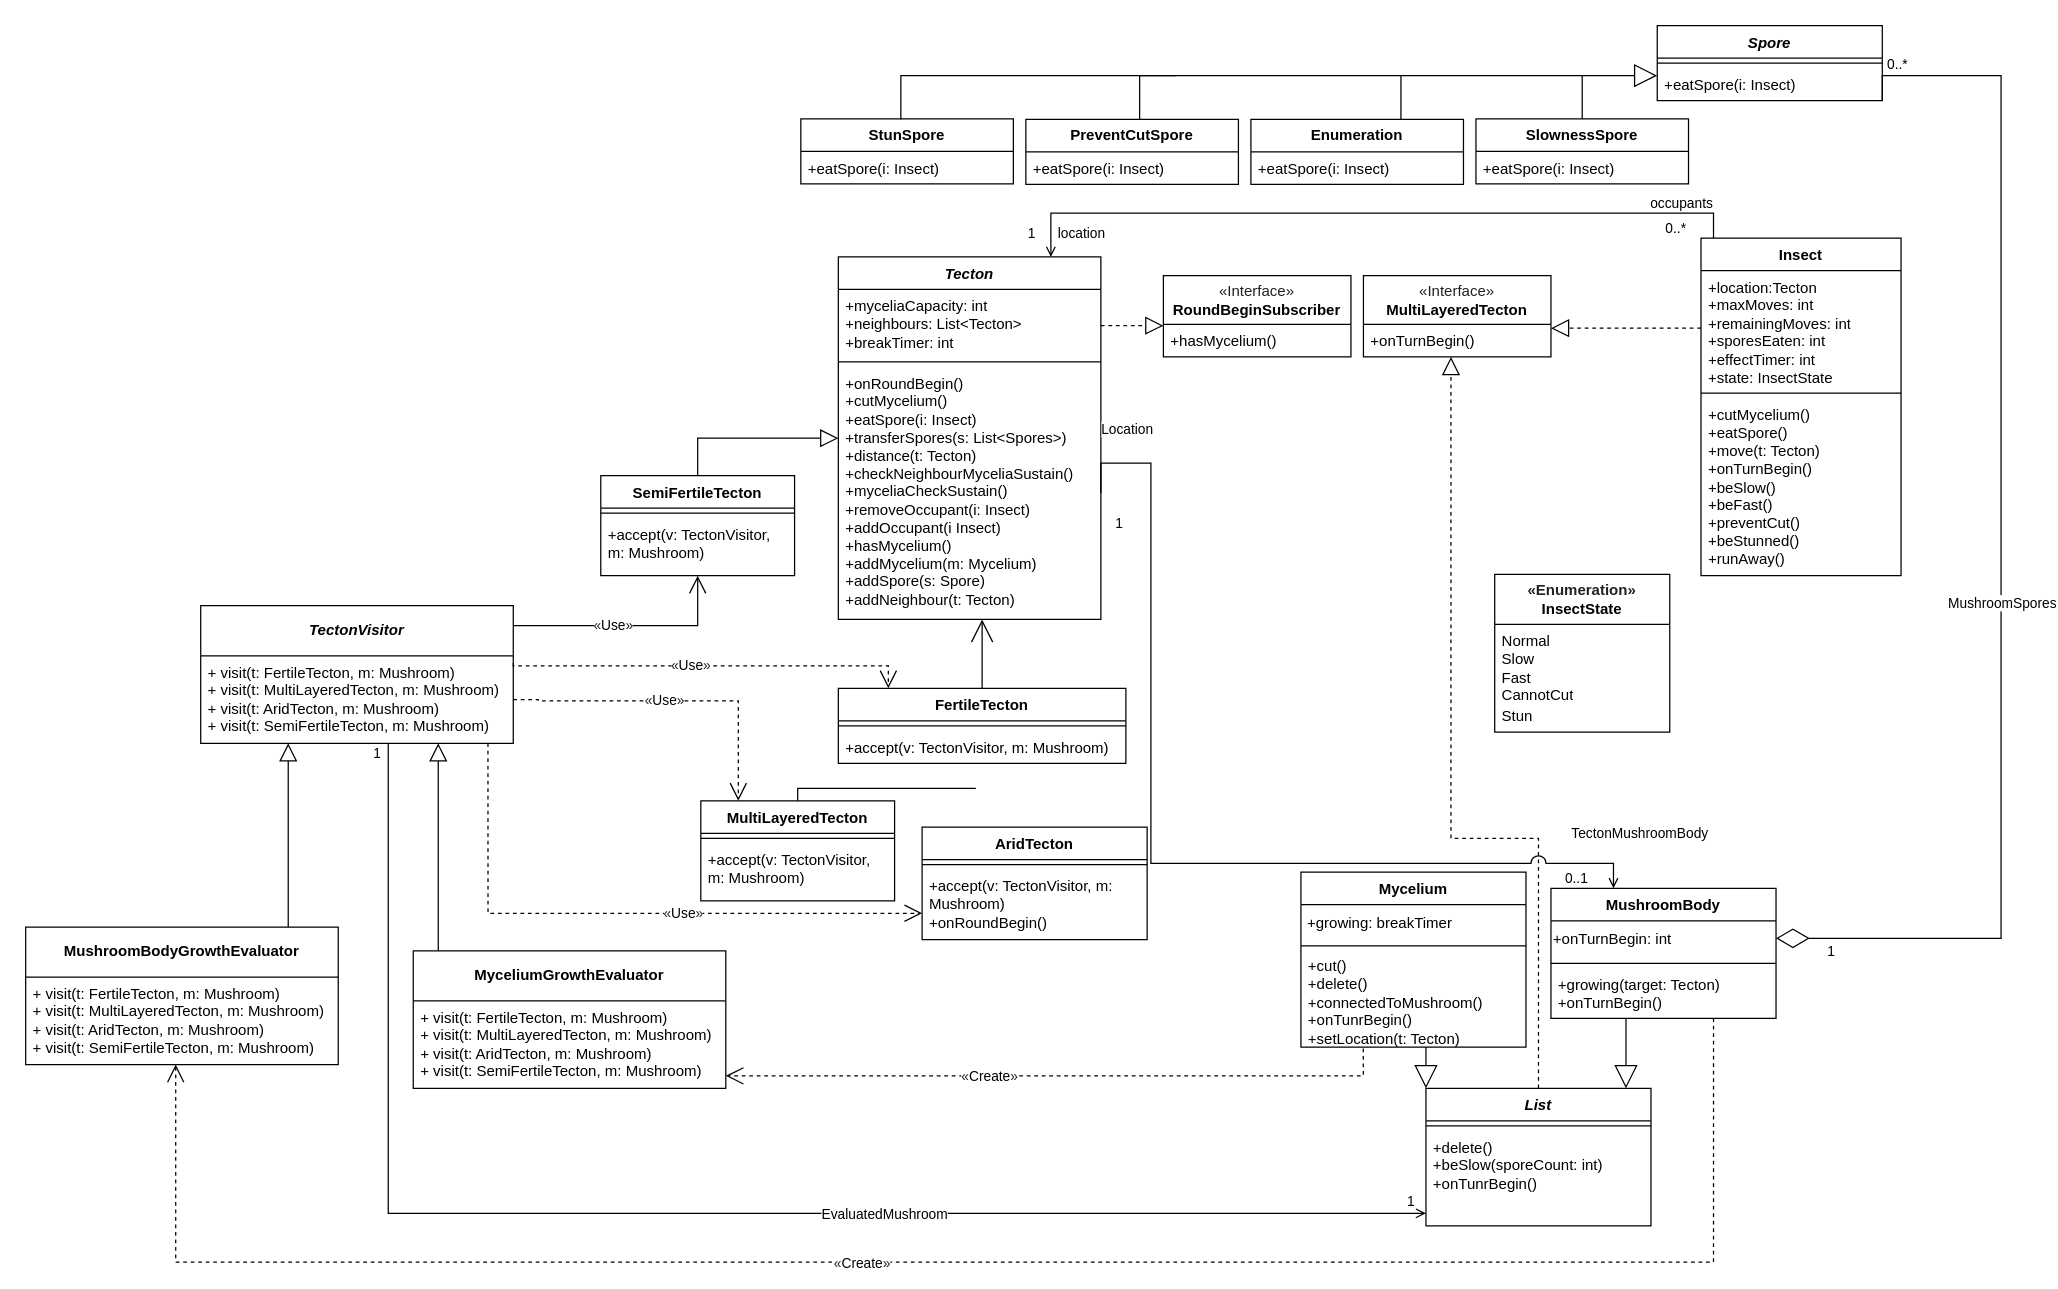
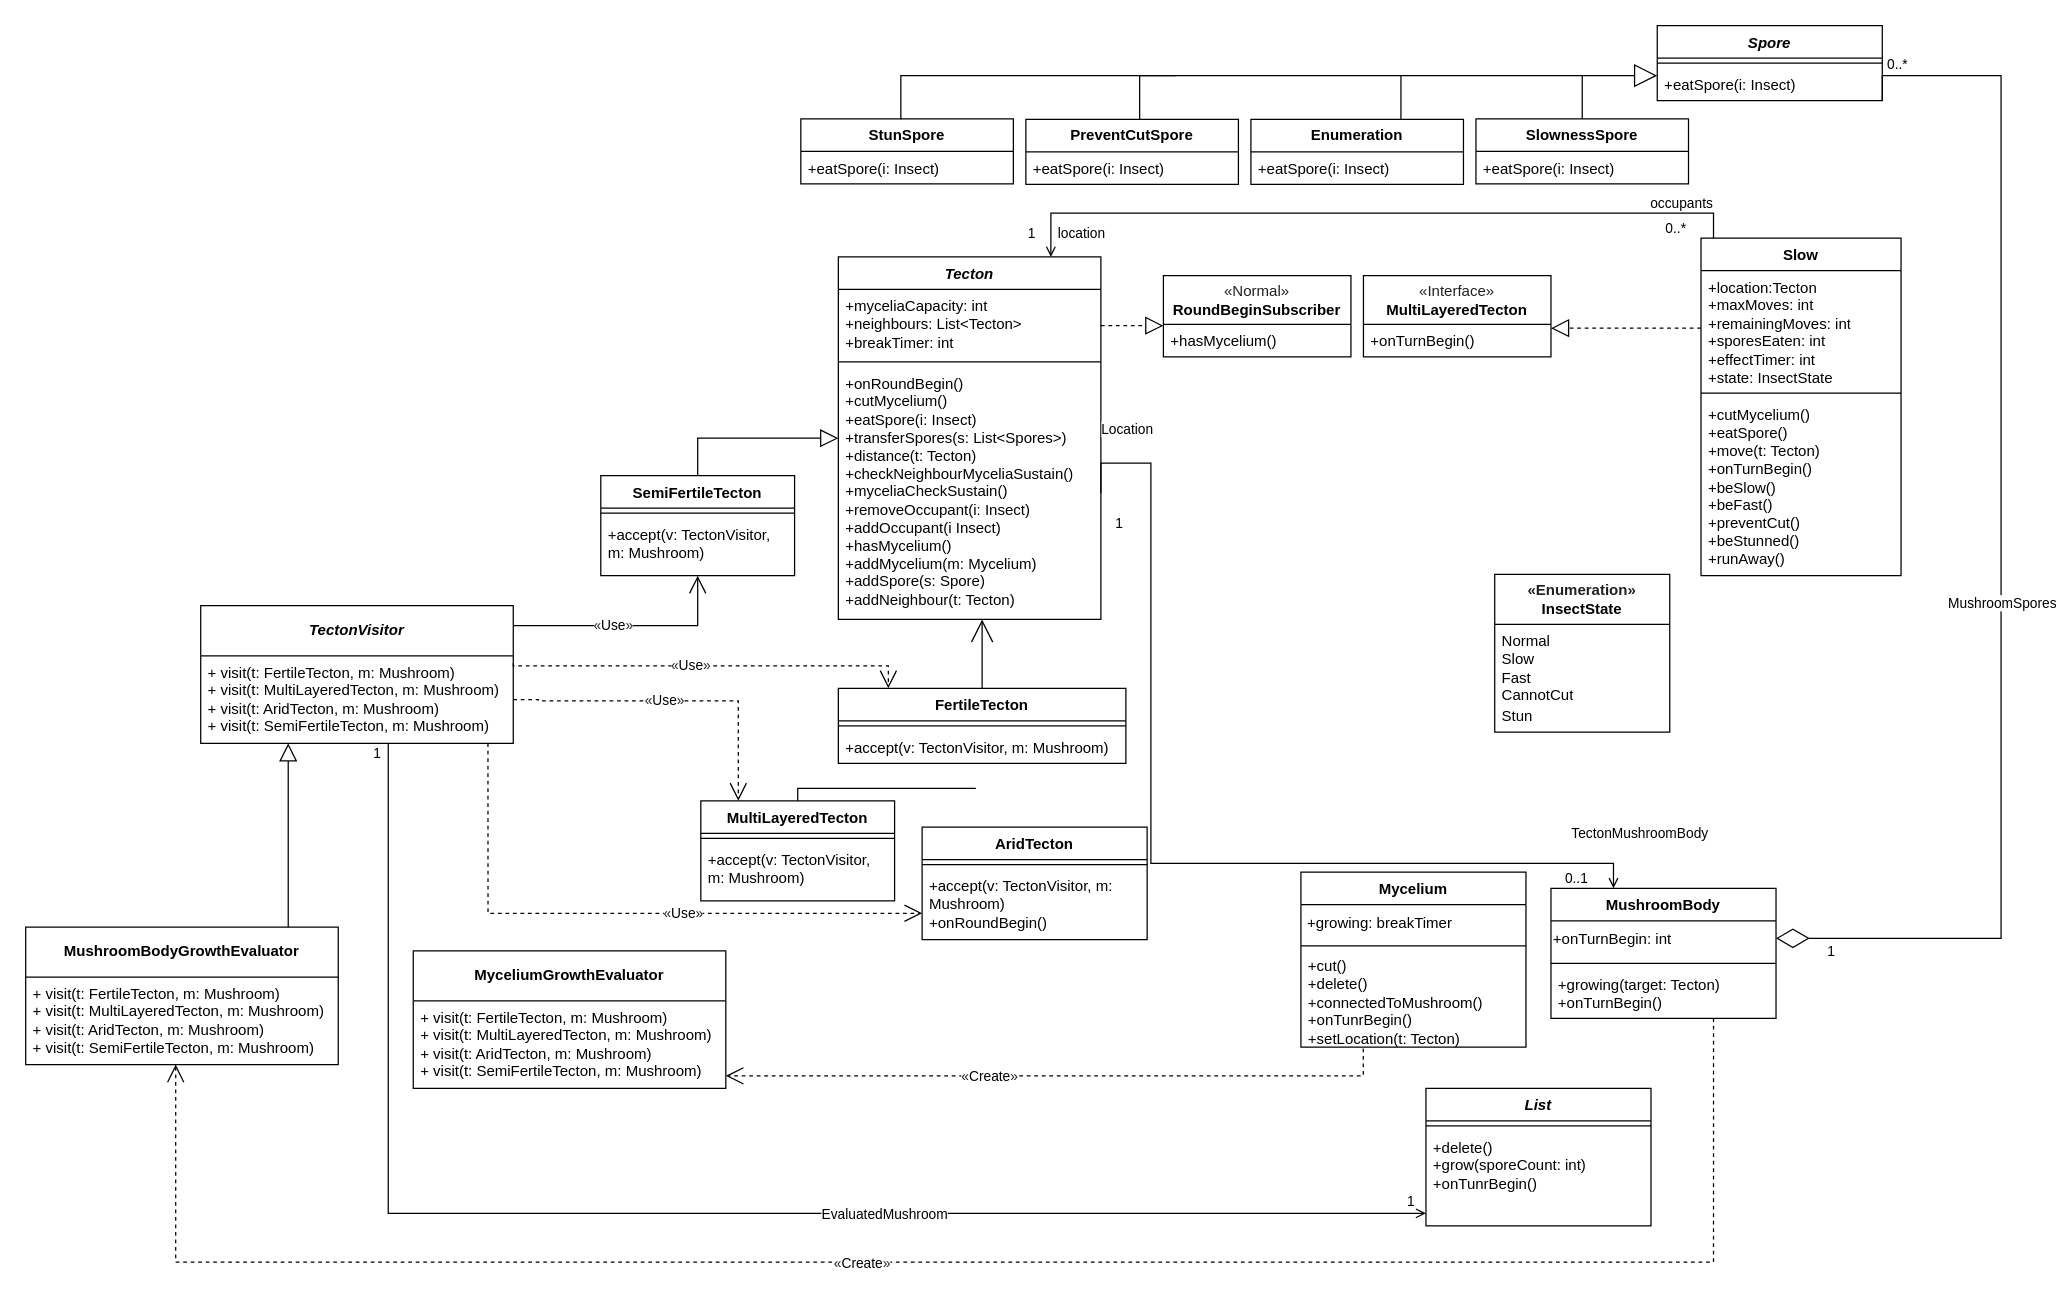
(1801, 256) -> (1801, 256)
(1257, 301) -> (1257, 301)
(1451, 775) -> none
(438, 854) -> none
(1626, 1043) -> none
(1426, 1057) -> none
(1526, 1166) -> (1520, 1166)
